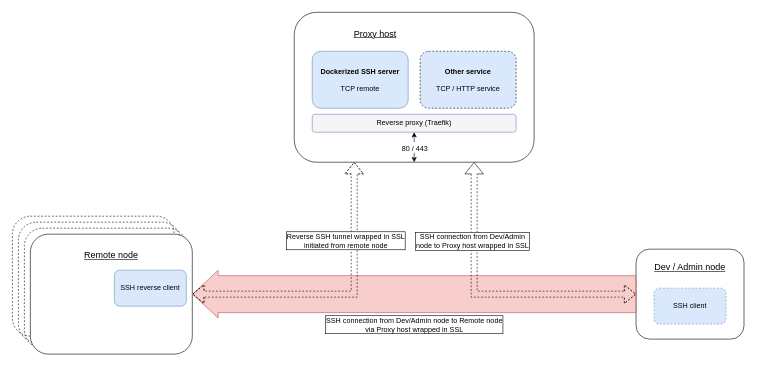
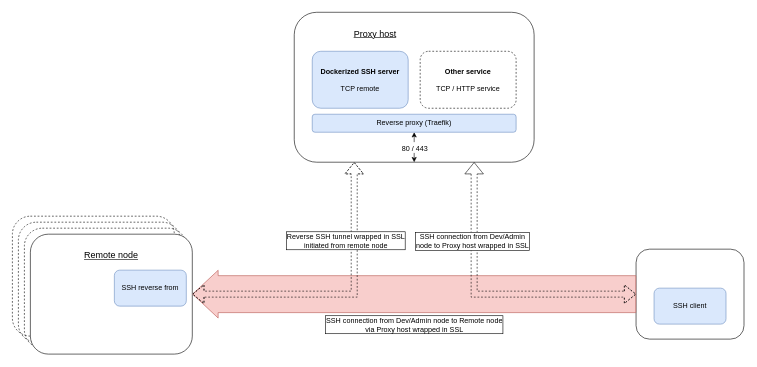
(468, 80) -> (468, 80)
(414, 123) -> (414, 123)
(690, 267) -> none
(150, 288) -> (150, 288)
(690, 306) -> (690, 306)
